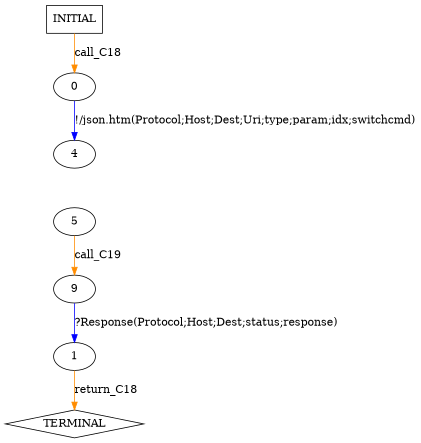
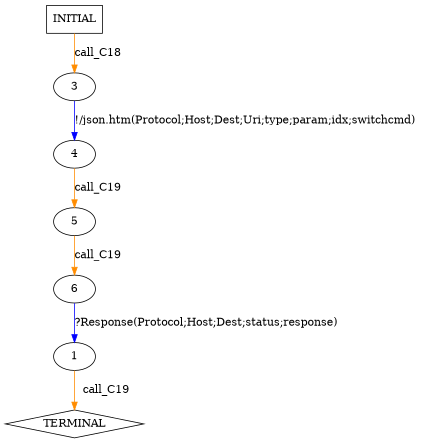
(75, 87) -> (75, 87)
none -> (75, 184)
(75, 289) -> (75, 289)
(106, 390) -> (106, 390)
